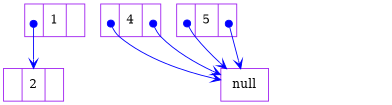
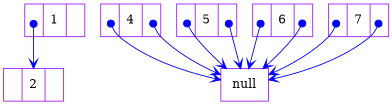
none -> (283, 20)
none -> (359, 20)
